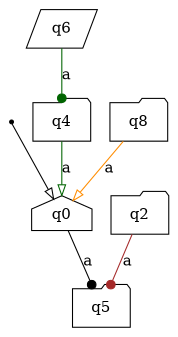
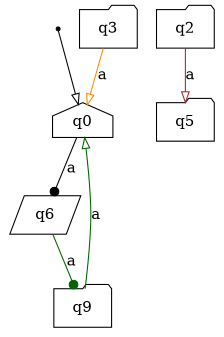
(62, 122) -> (83, 308)
(139, 122) -> (108, 29)
(79, 256) -> (66, 163)
(122, 257) -> (185, 70)
